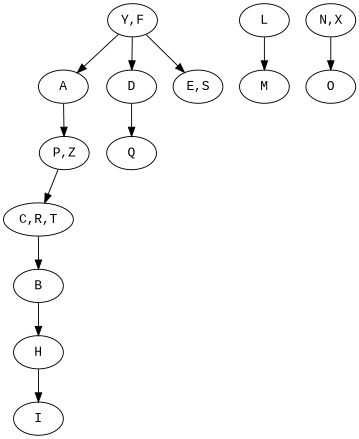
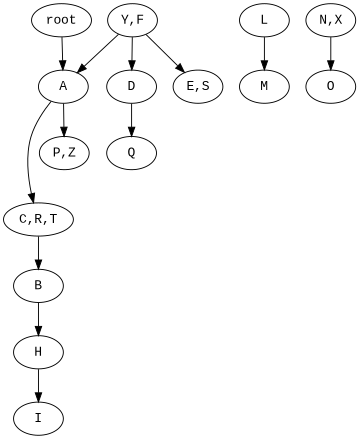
none -> (62, 20)
(53, 182) -> (29, 145)
